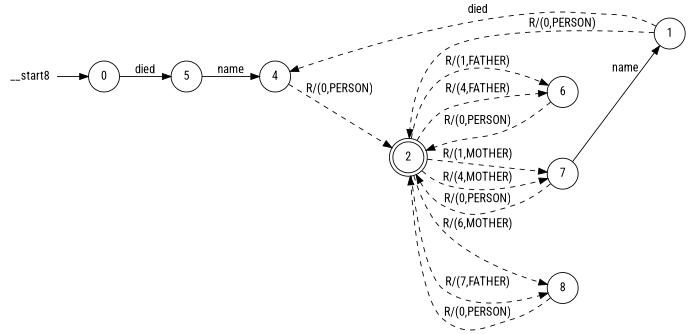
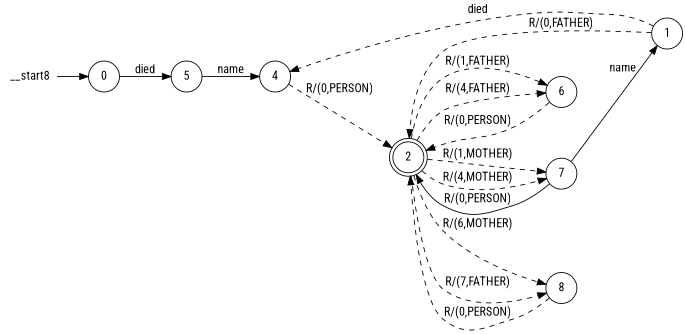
(563, 24) -> (561, 24)
(483, 213) -> (483, 214)
